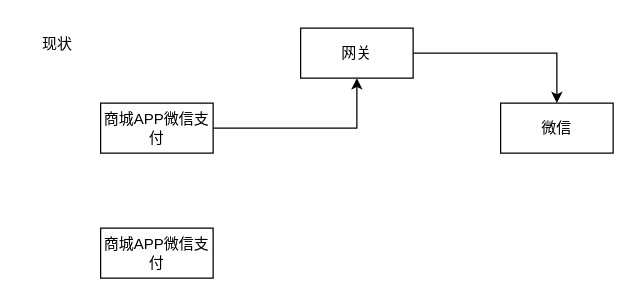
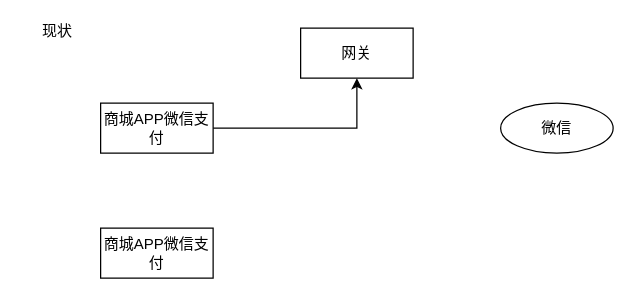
(57, 44) -> (57, 32)
(506, 53) -> none
(557, 128) -> (557, 128)
